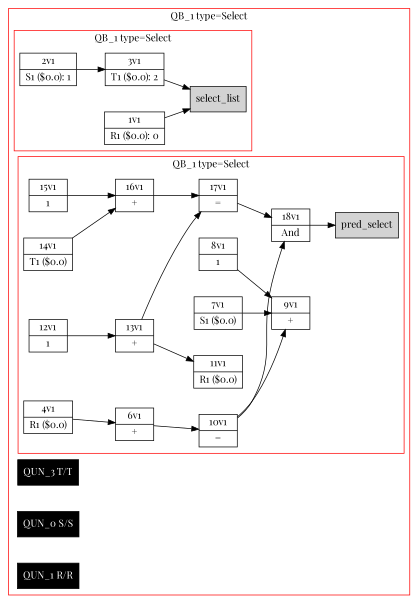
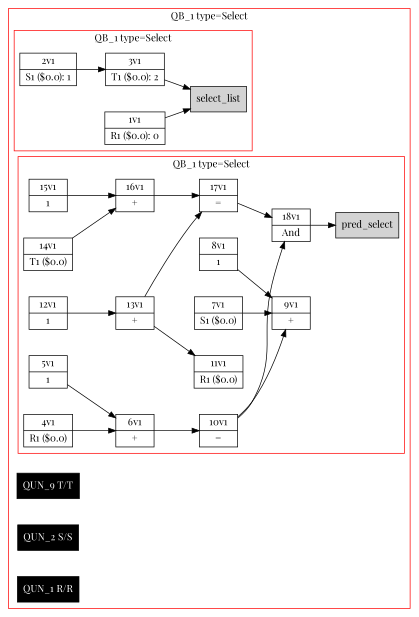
none -> (48, 372)
(48, 472) -> (48, 486)
(48, 524) -> (48, 538)
